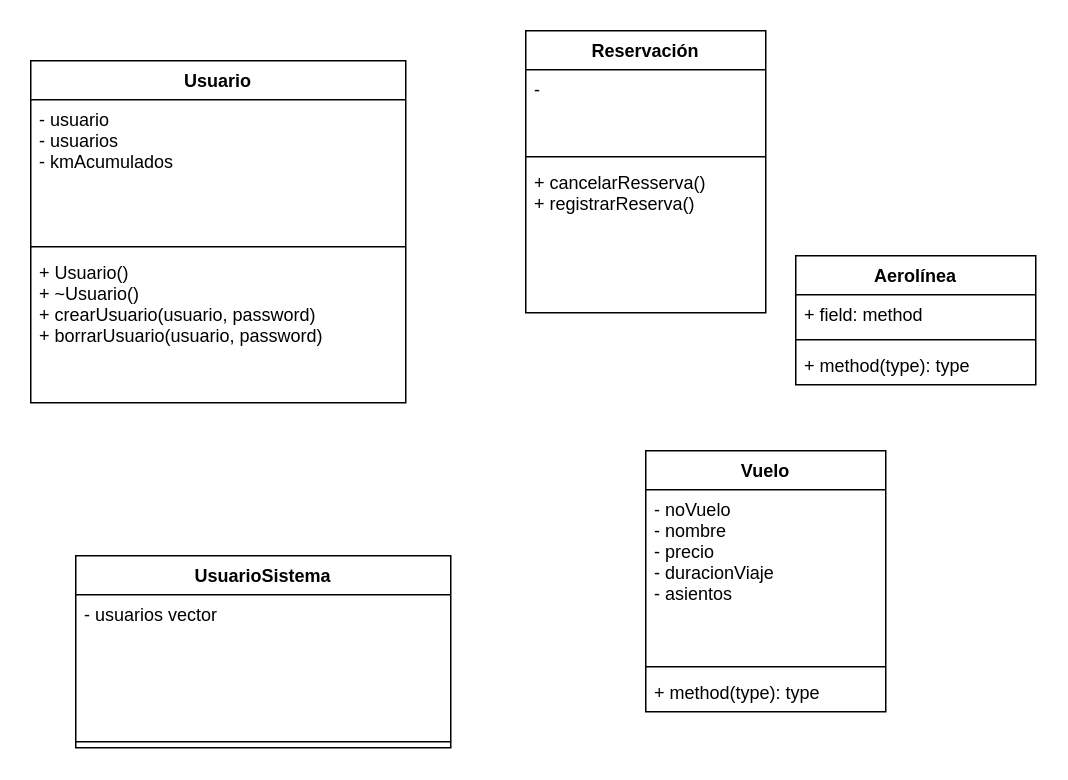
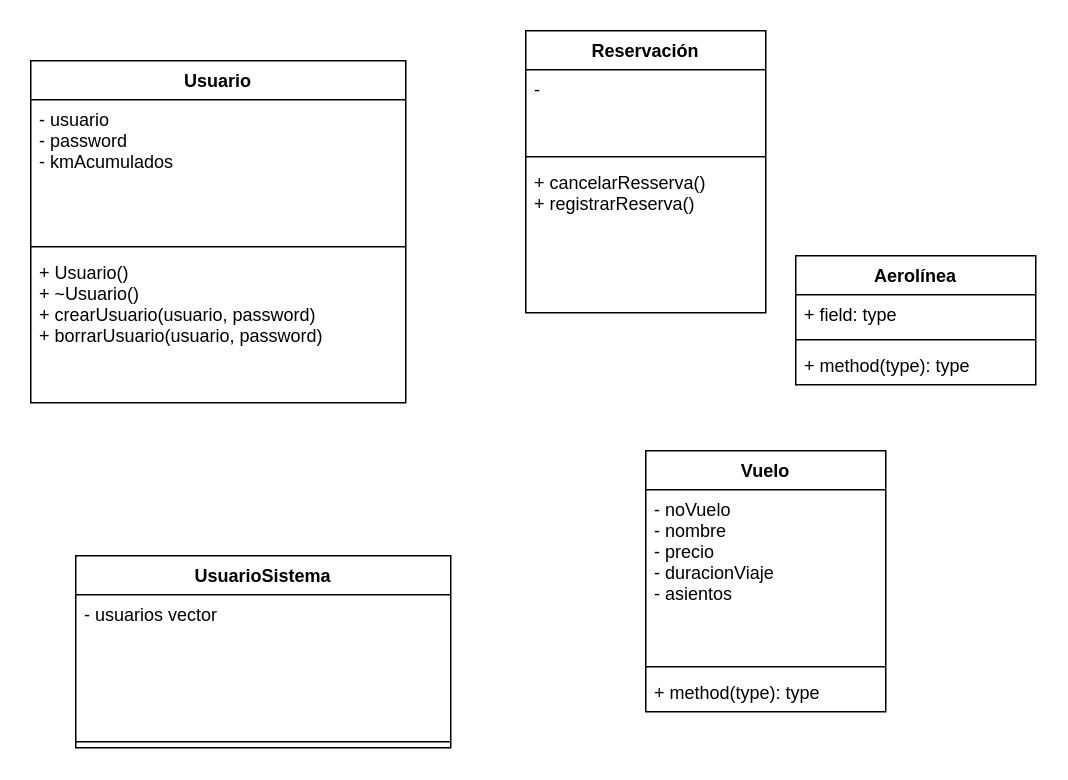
(80, 120) -> (80, 120)
(868, 315) -> (858, 315)
